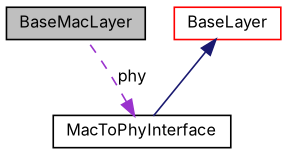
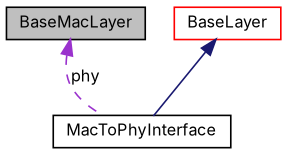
(107, 70) -> (75, 92)
